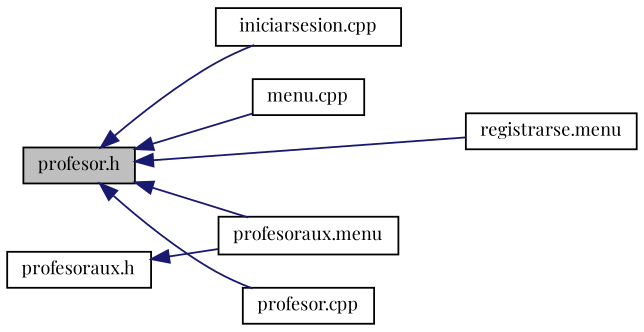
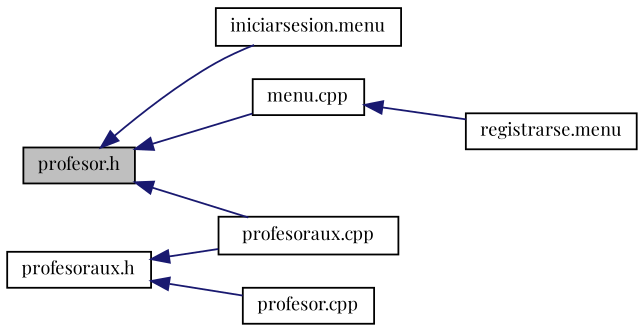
(308, 27) -> (308, 27)
(310, 149) -> (424, 113)
(308, 236) -> (308, 236)
(172, 243) -> (206, 290)
